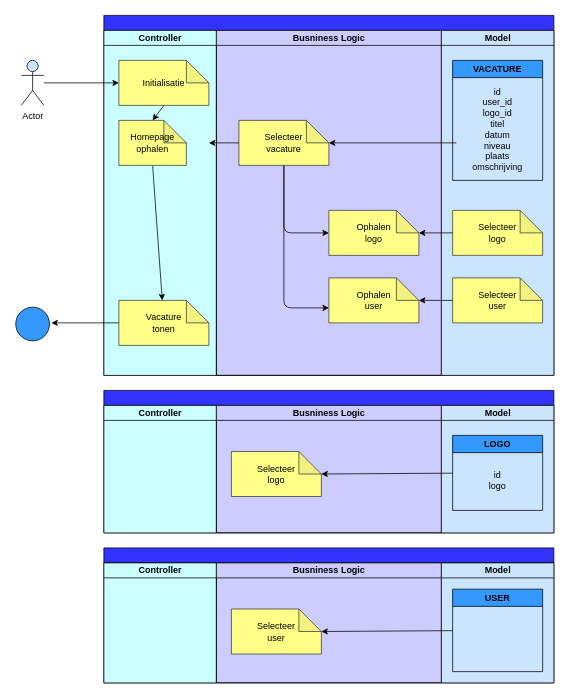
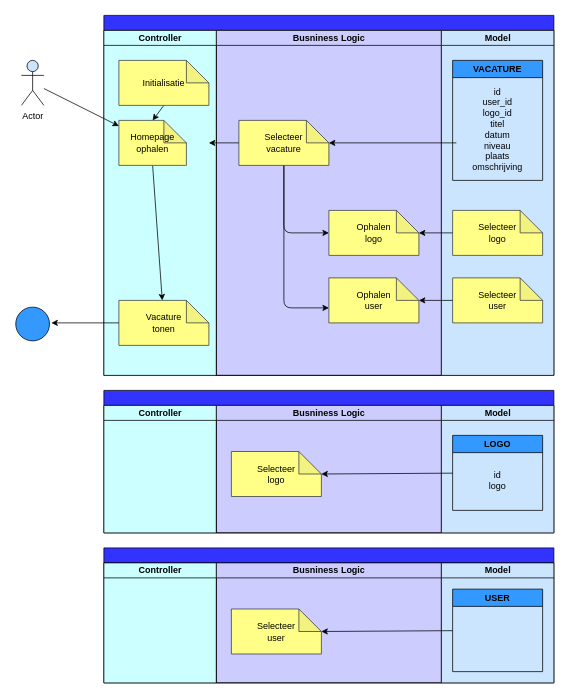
(112, 83) -> (79, 106)
